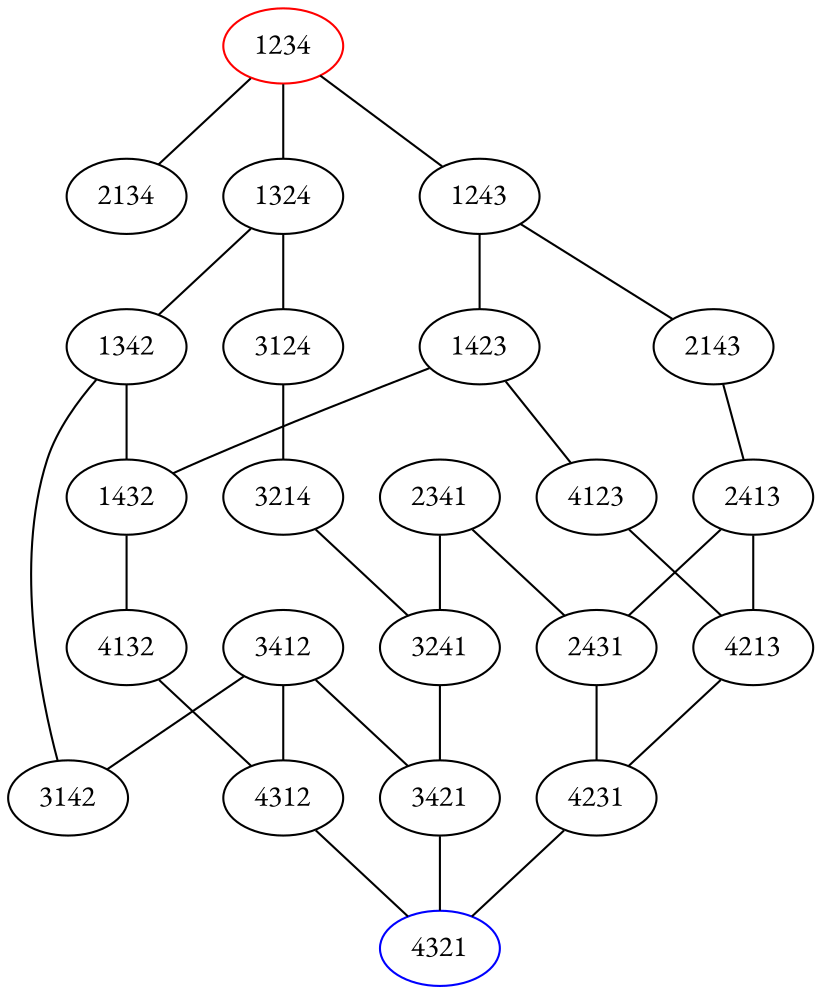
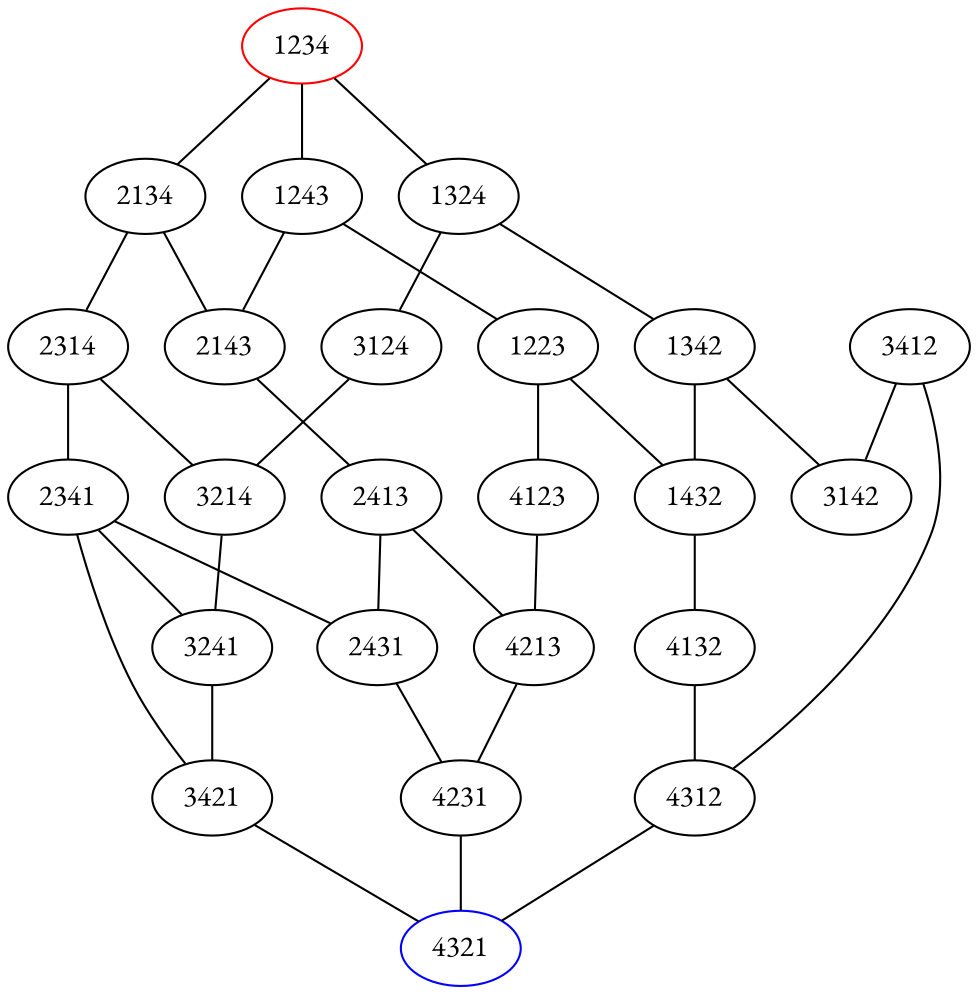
none -> (185, 272)
none -> (68, 347)
(480, 347) -> (538, 347)
(362, 723) -> (119, 655)
